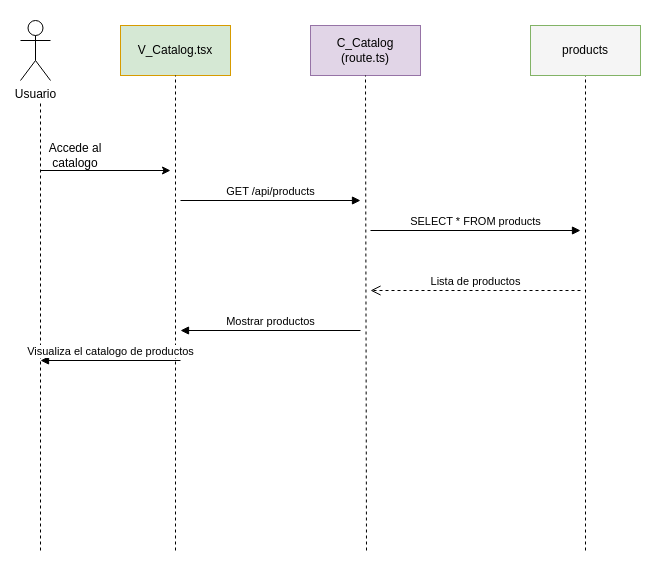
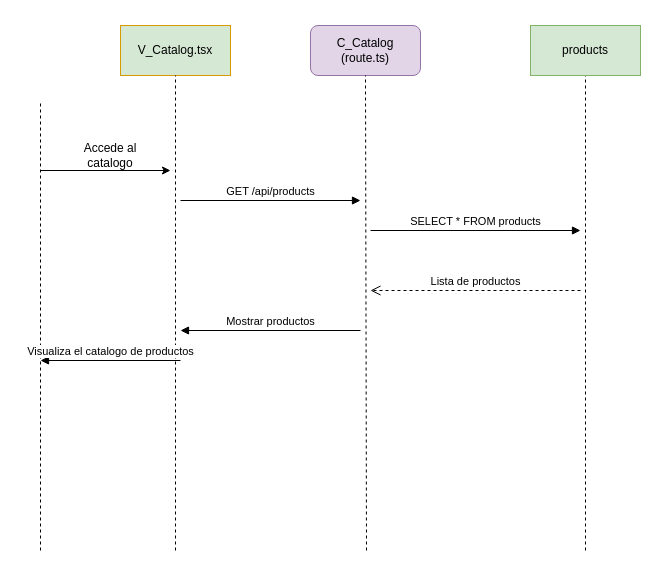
(36, 51) -> none
(366, 51) -> (366, 51)
(586, 51) -> (586, 51)
(76, 156) -> (111, 156)
